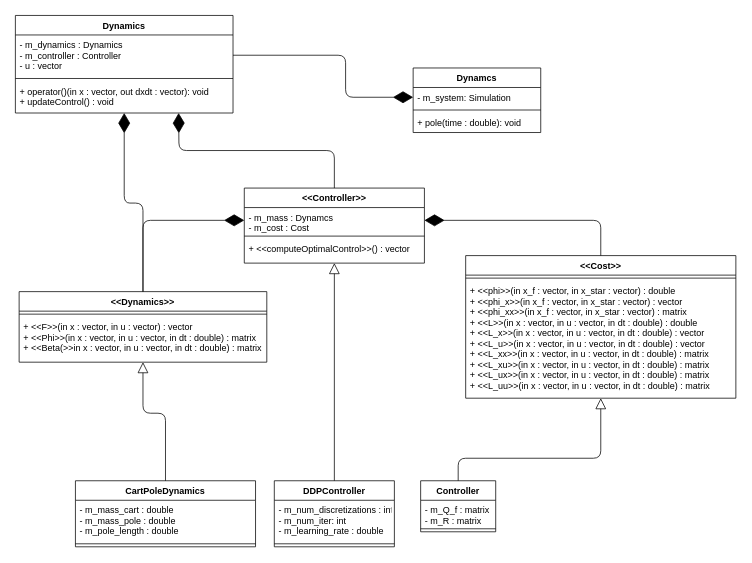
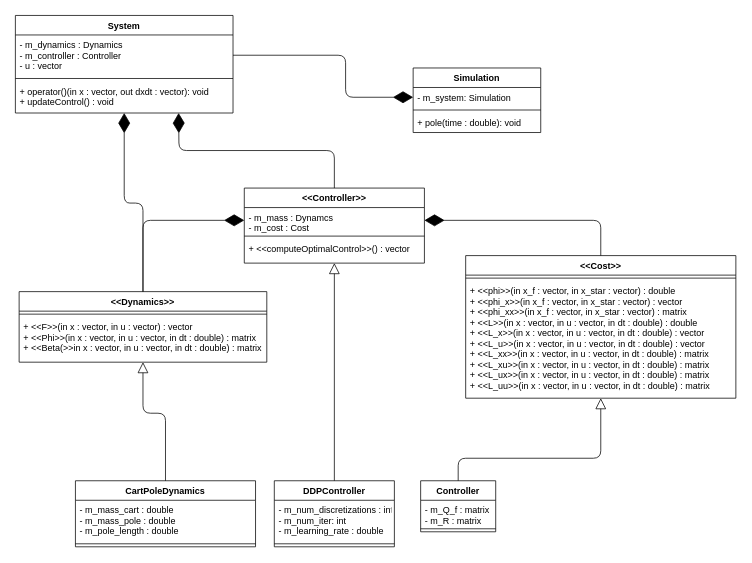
(124, 26) -> (124, 26)
(476, 78) -> (476, 78)
